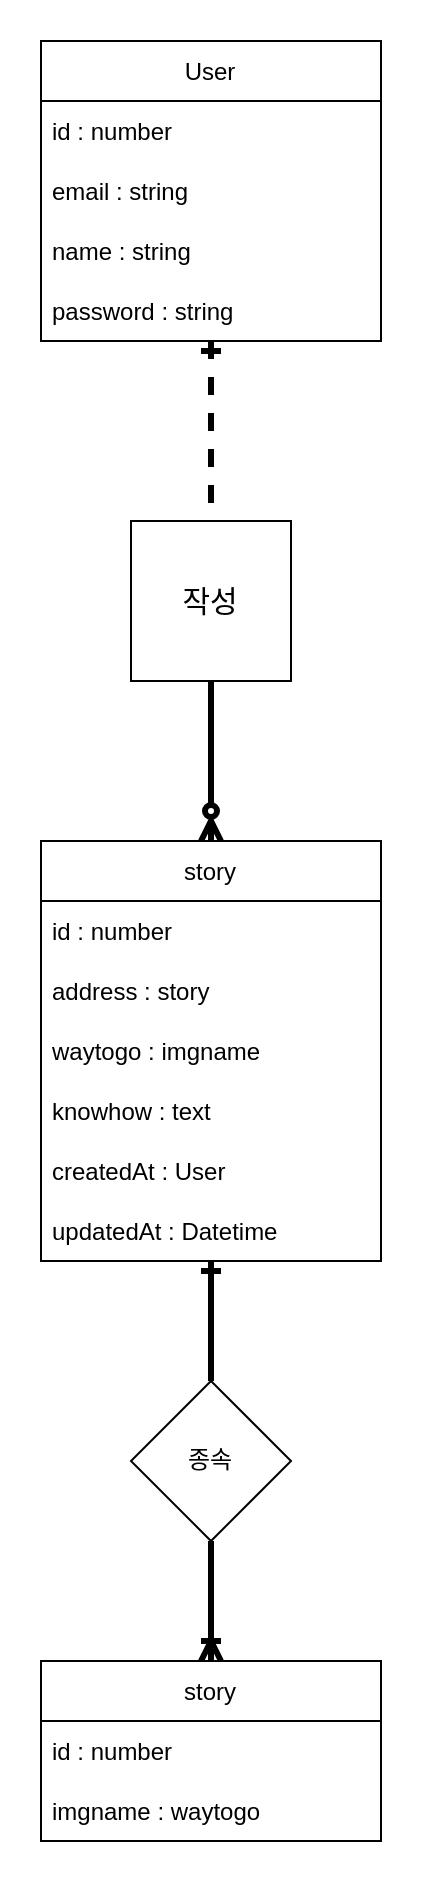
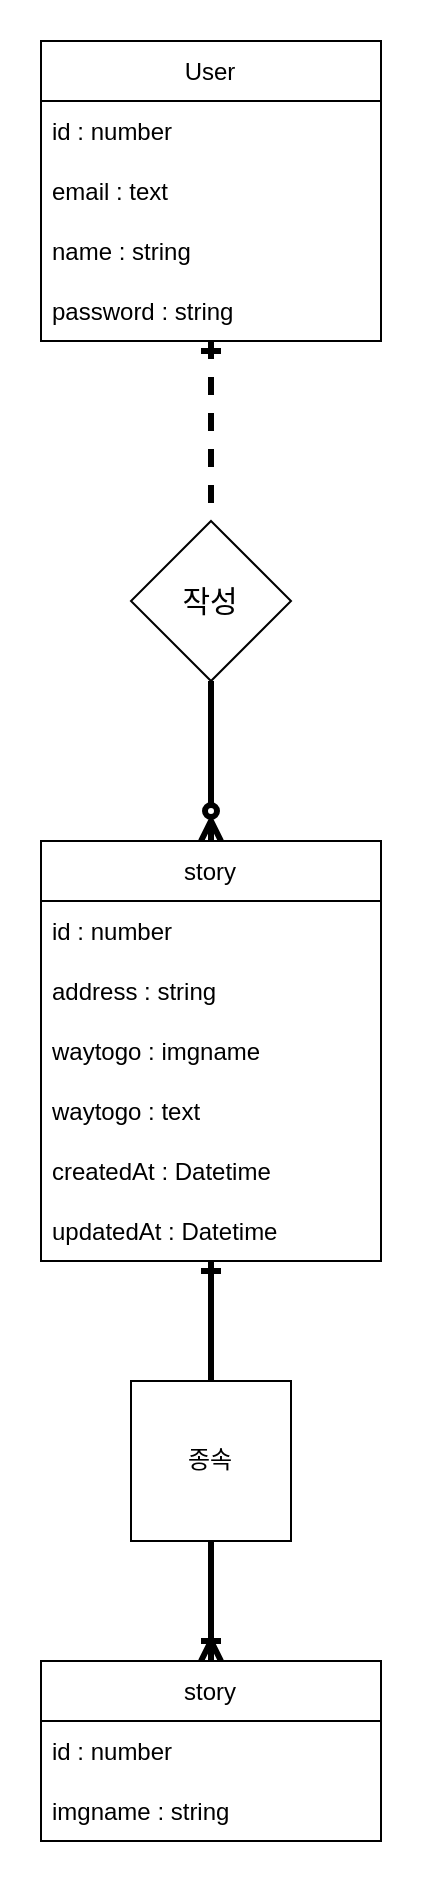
(127, 192) -> (117, 192)
(211, 601) -> (211, 601)
(143, 992) -> (147, 992)
(137, 1112) -> (137, 1112)
(150, 1172) -> (174, 1172)
(211, 1461) -> (211, 1461)
(154, 1812) -> (144, 1812)
